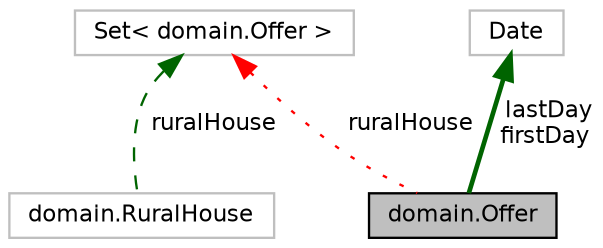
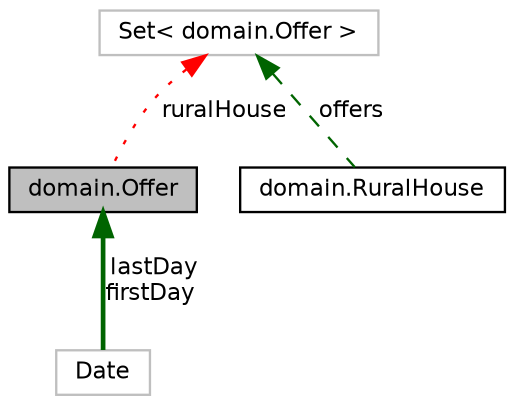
(211, 124) -> (348, 111)
(486, 136) -> (103, 293)
(142, 216) -> (373, 190)
